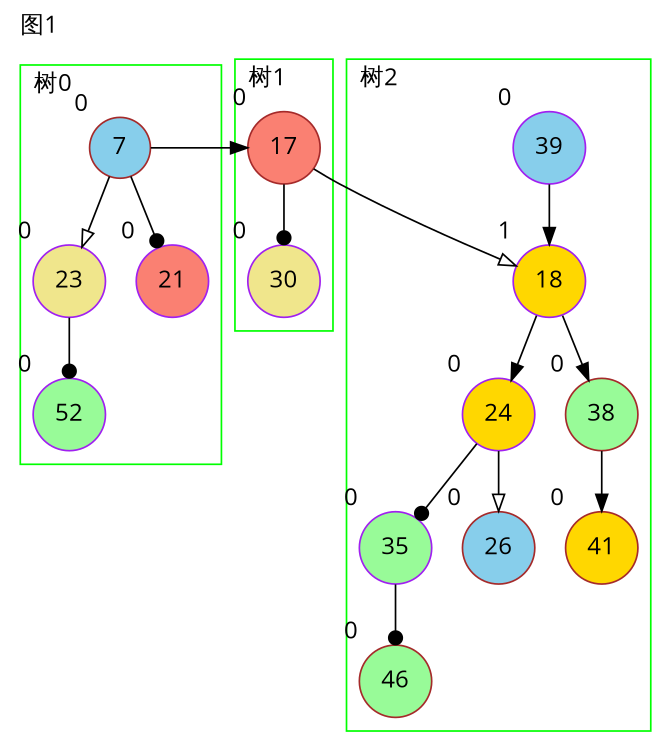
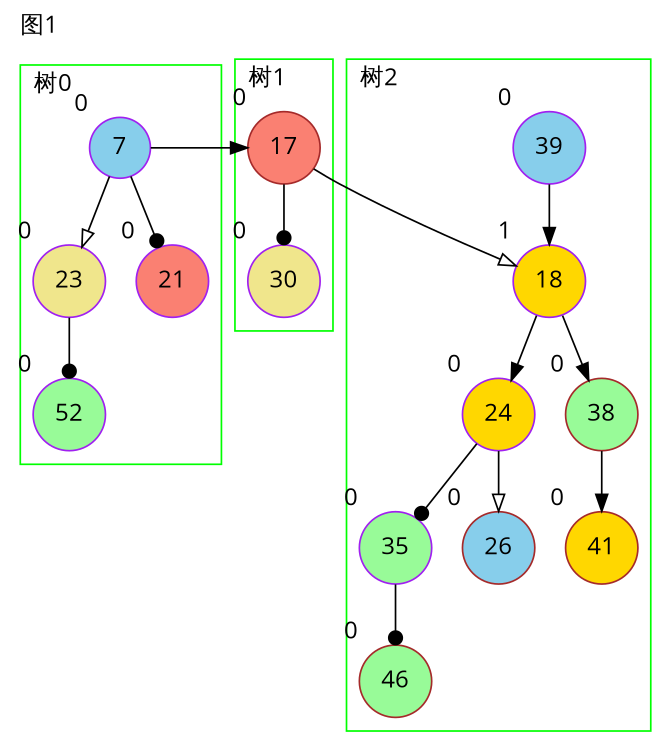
(120, 148) -> (120, 148)
